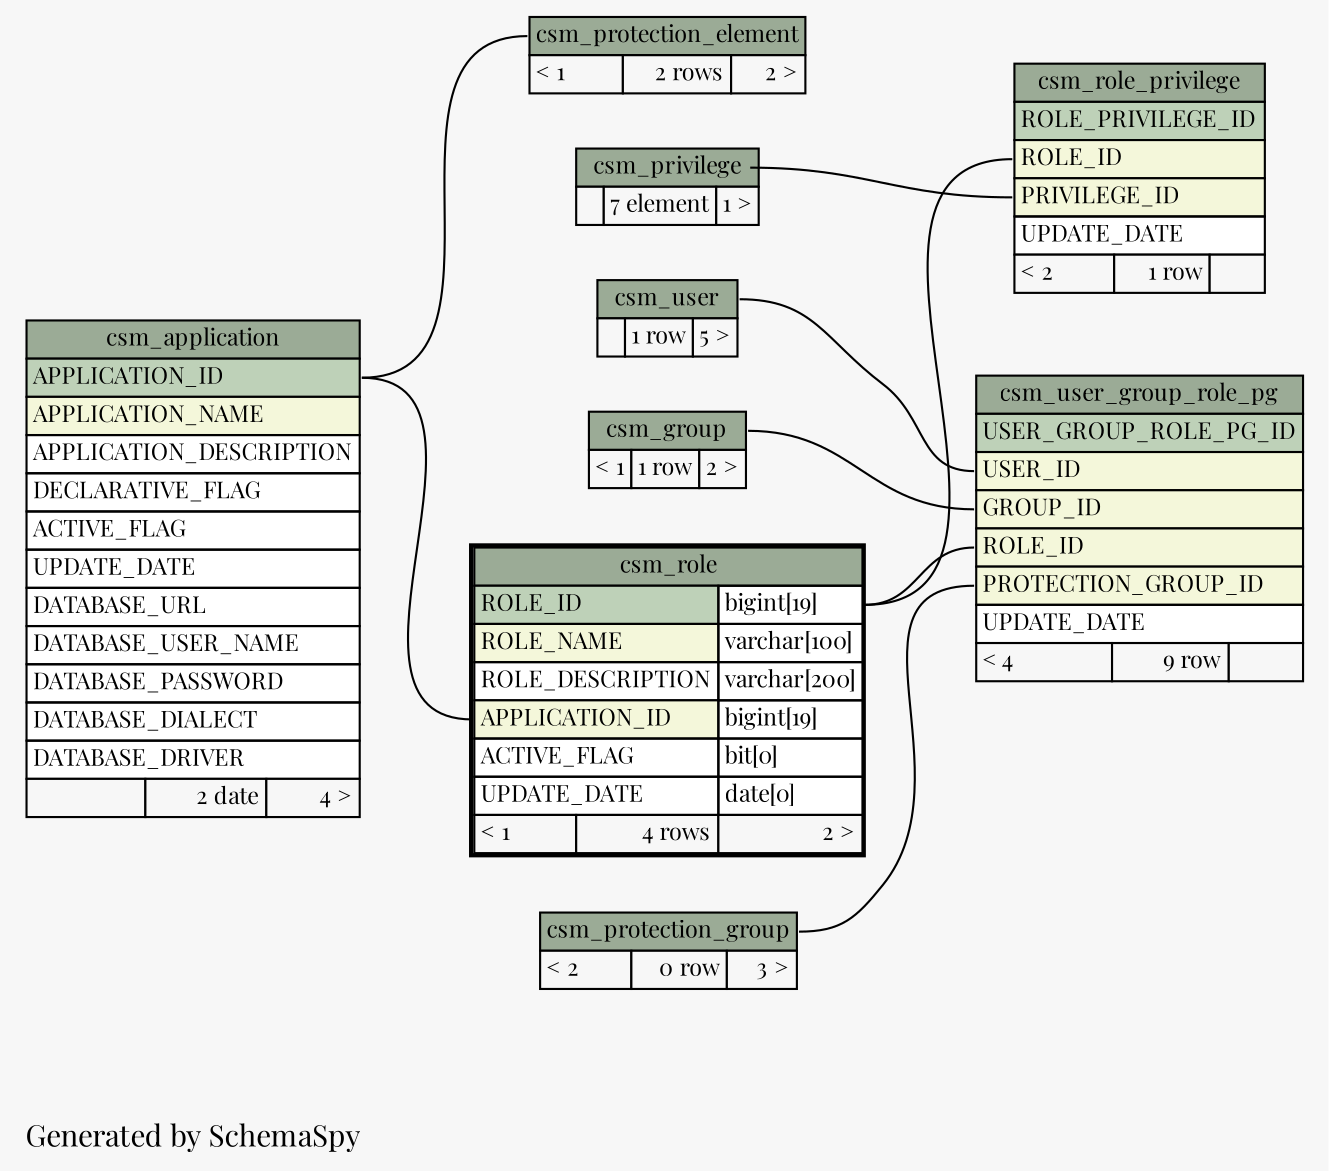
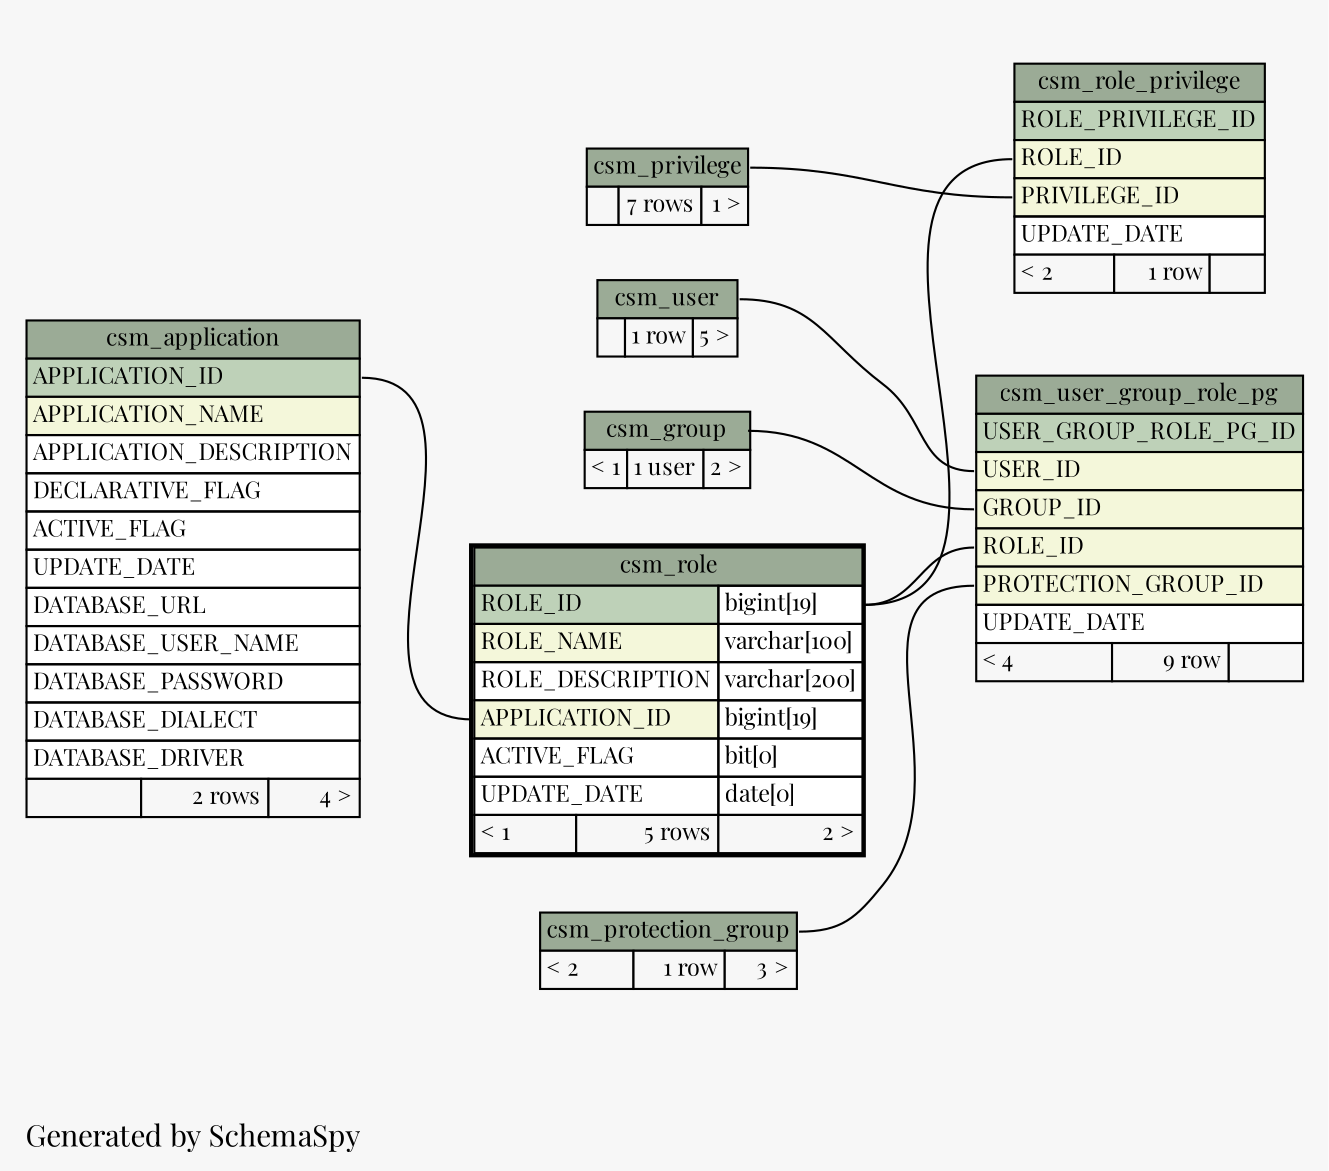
(667, 55) -> none
(660, 205) -> (661, 205)
(665, 468) -> (665, 468)
(228, 797) -> (227, 797)
(677, 833) -> (678, 833)
(690, 969) -> (691, 969)
